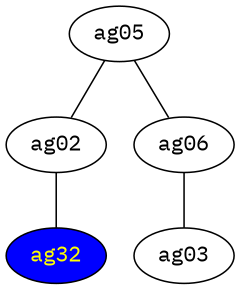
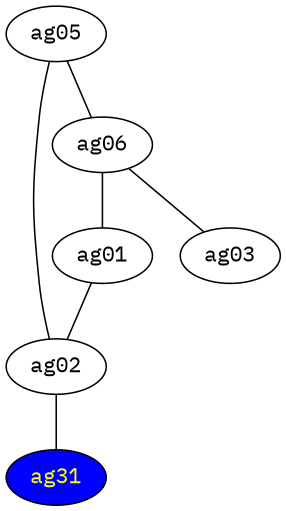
(56, 256) -> (56, 477)
none -> (102, 256)
